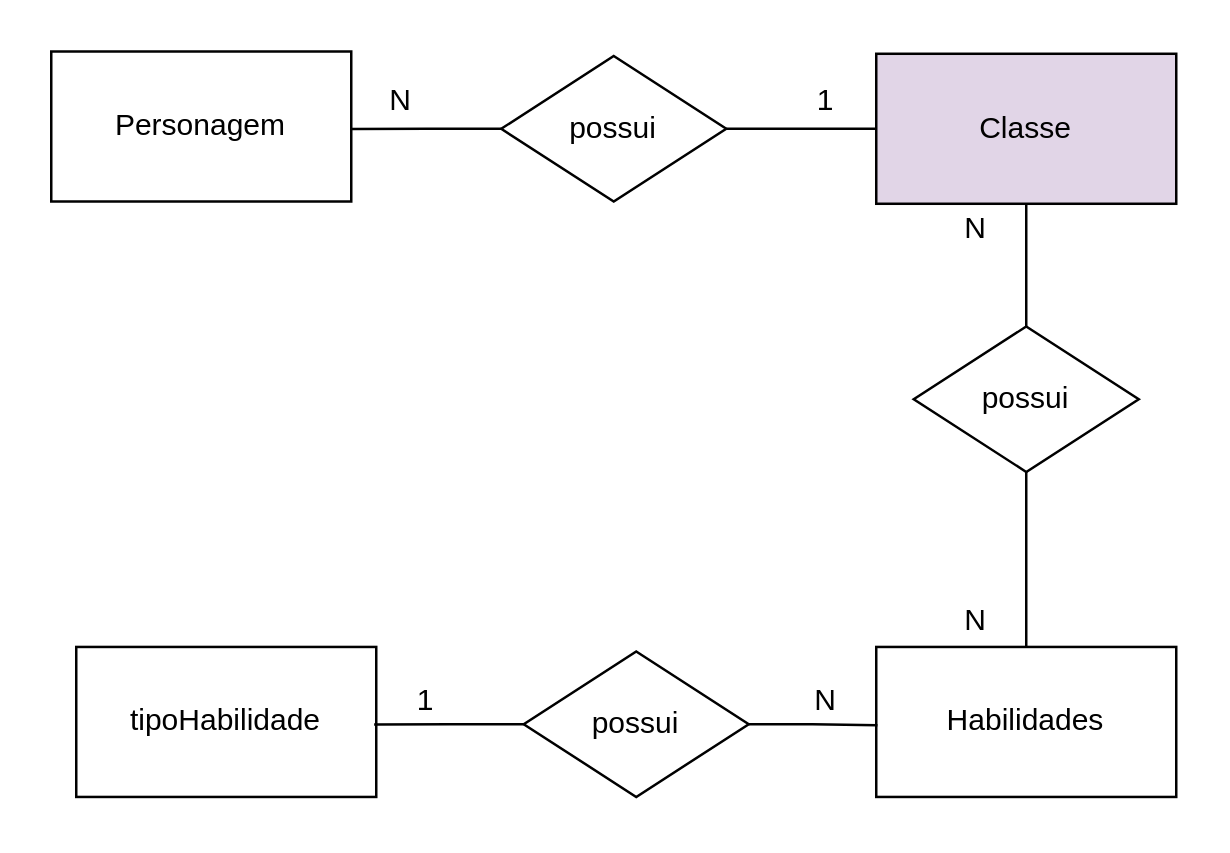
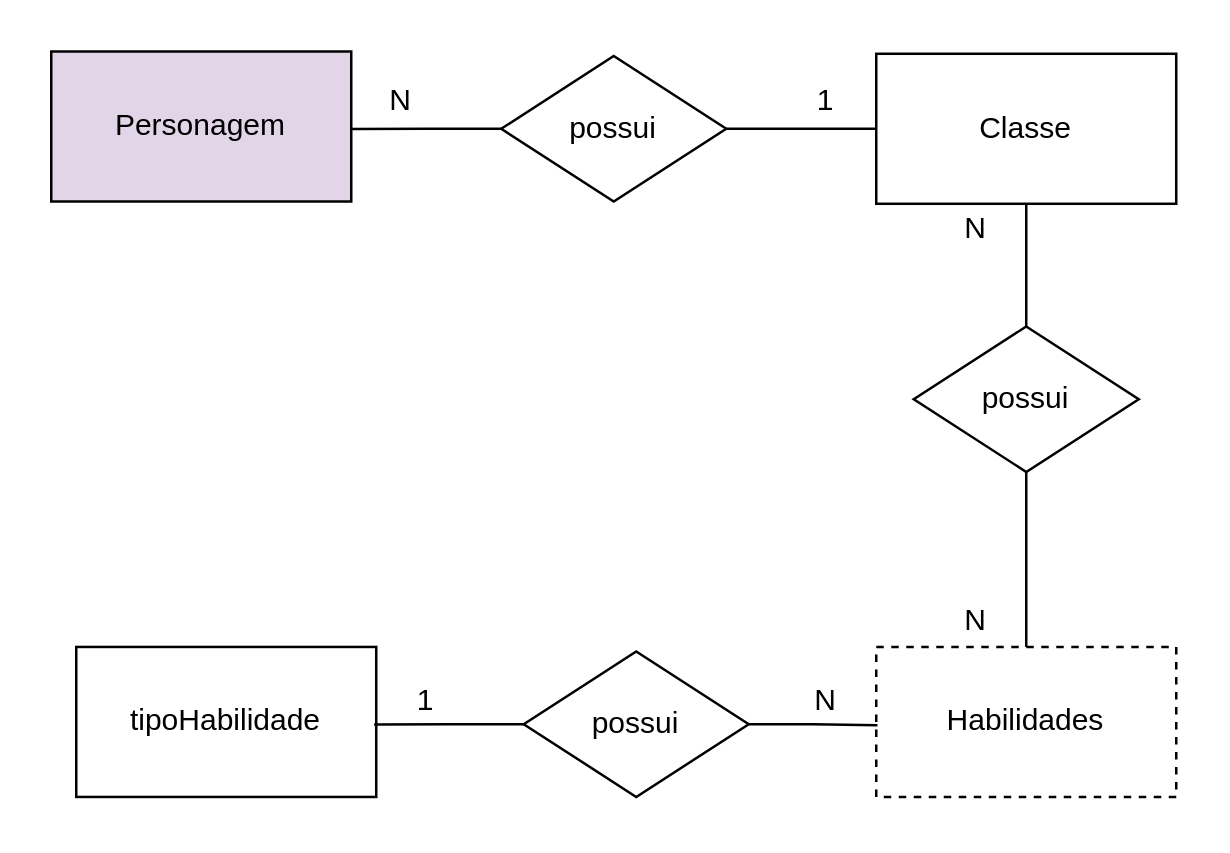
(201, 126) -> (201, 126)
(1026, 129) -> (1026, 129)
(1026, 722) -> (1026, 722)
